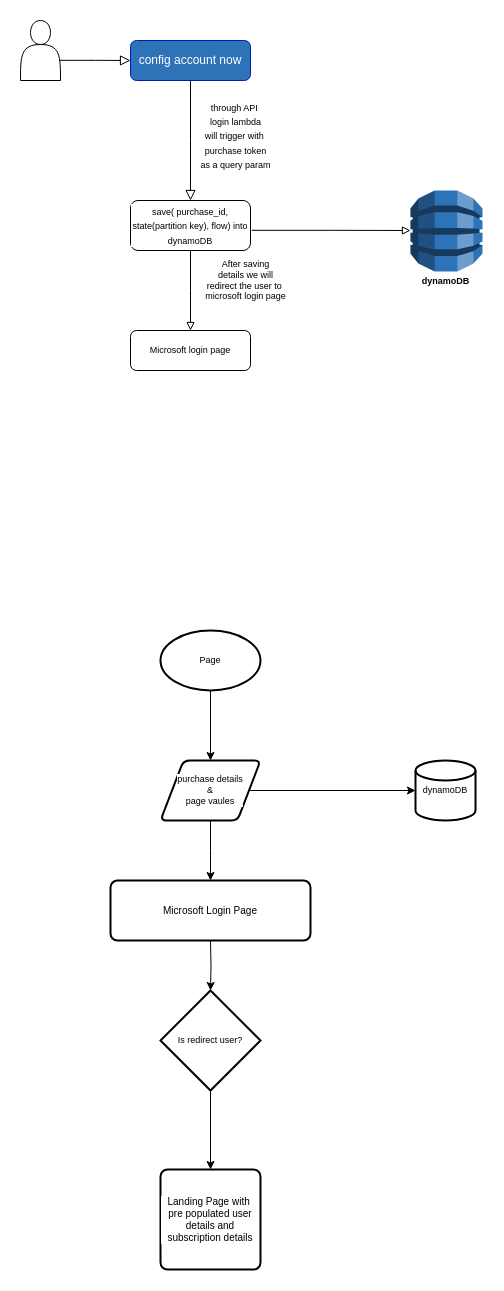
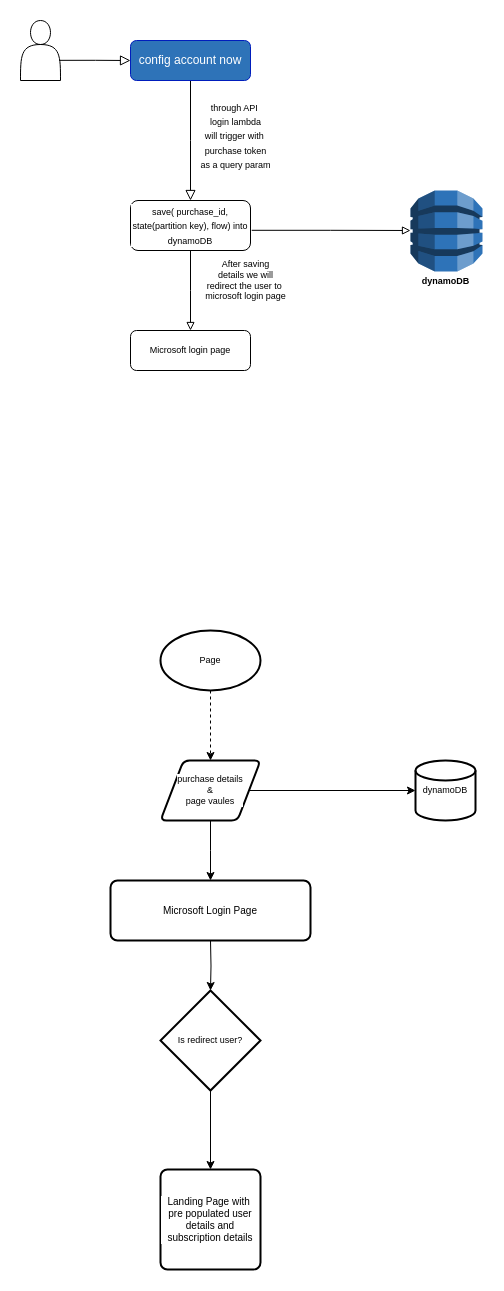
(211, 722) -> (211, 722)
